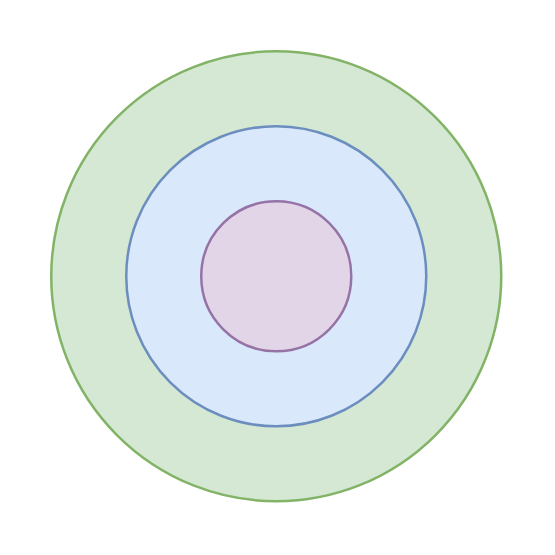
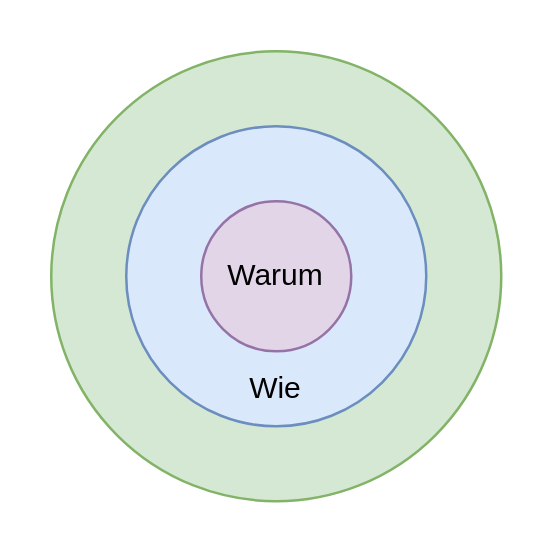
none -> (276, 276)
none -> (276, 389)
